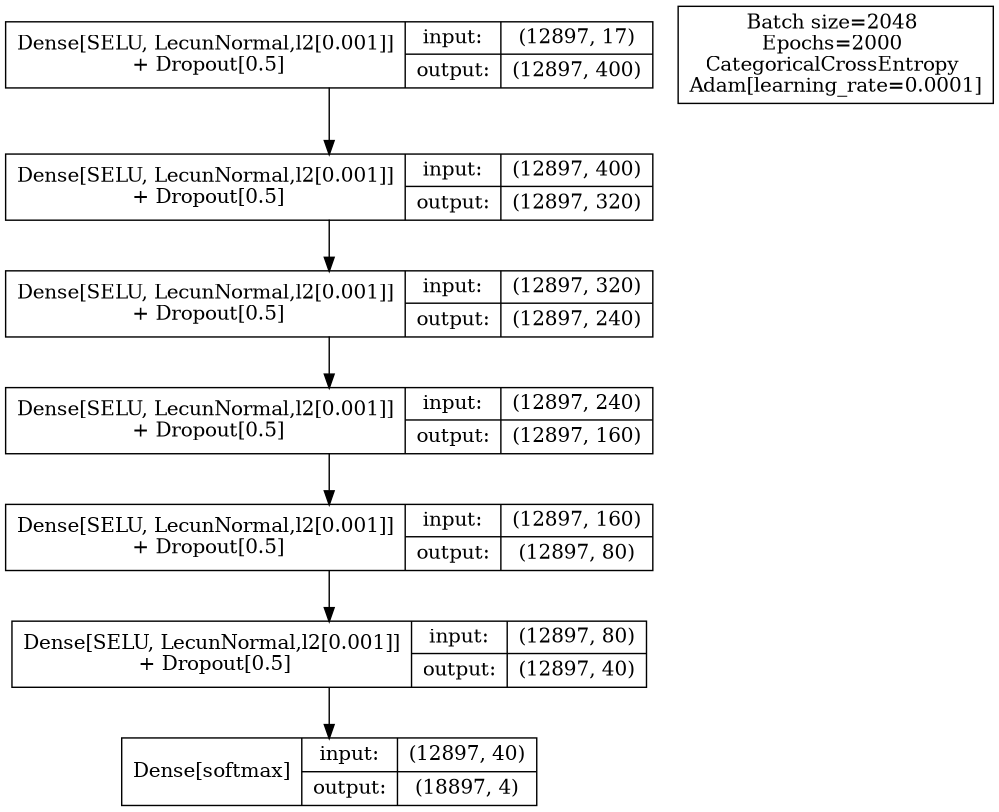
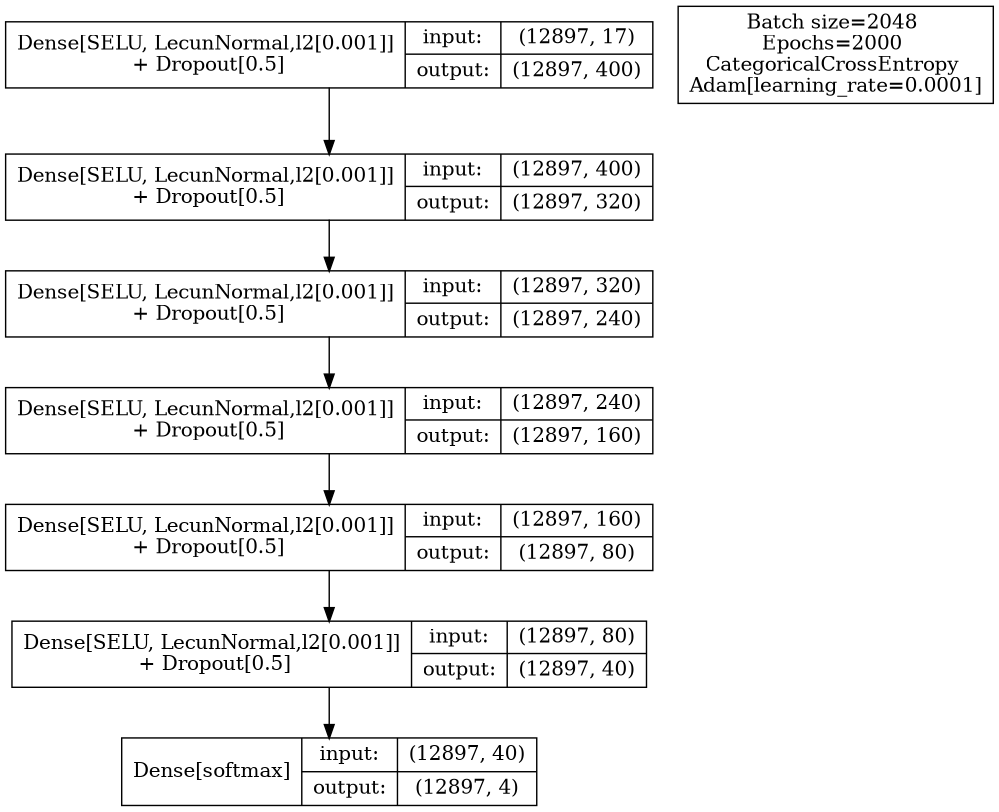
(467, 788) -> (467, 788)
